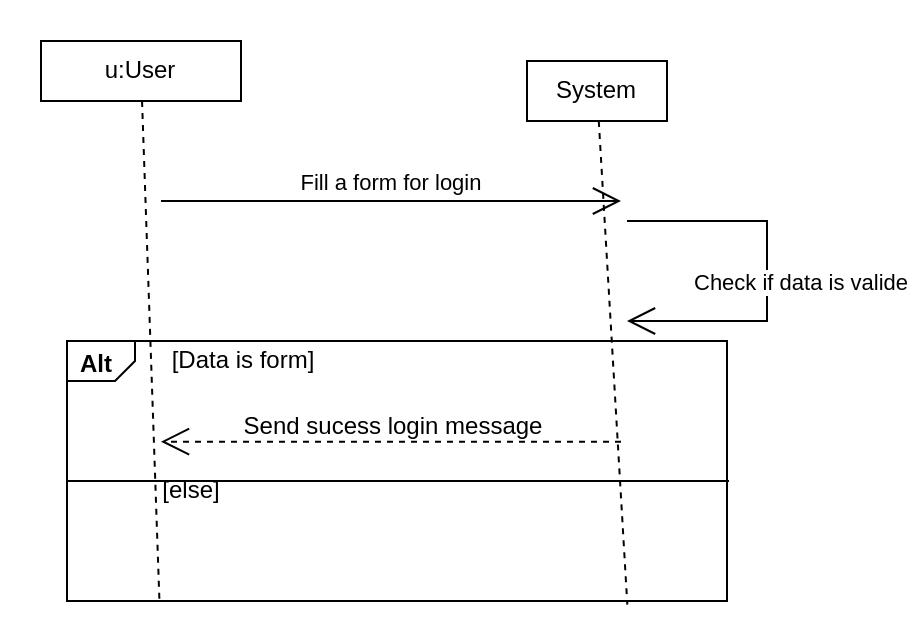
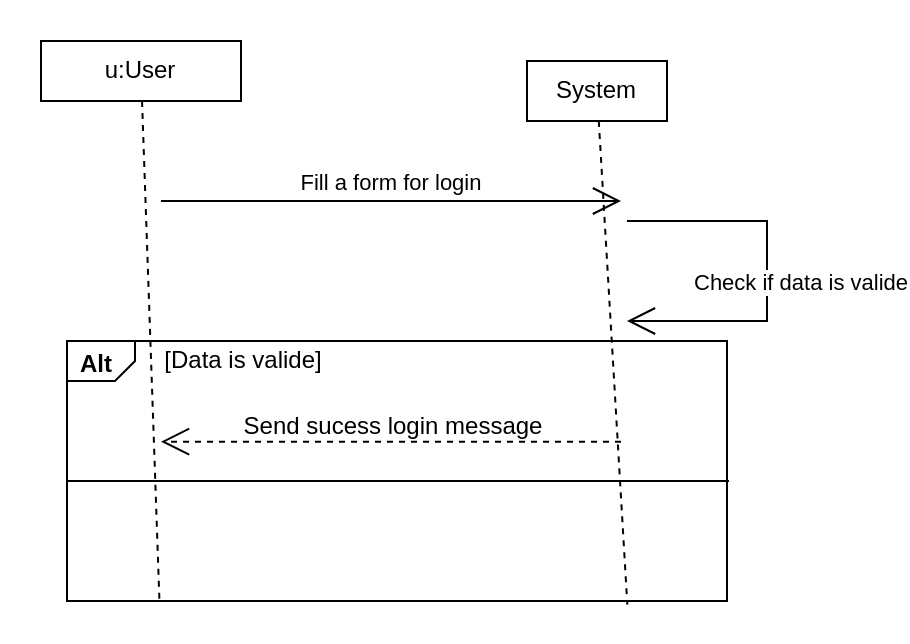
(244, 361) -> (244, 361)
(191, 491) -> none
